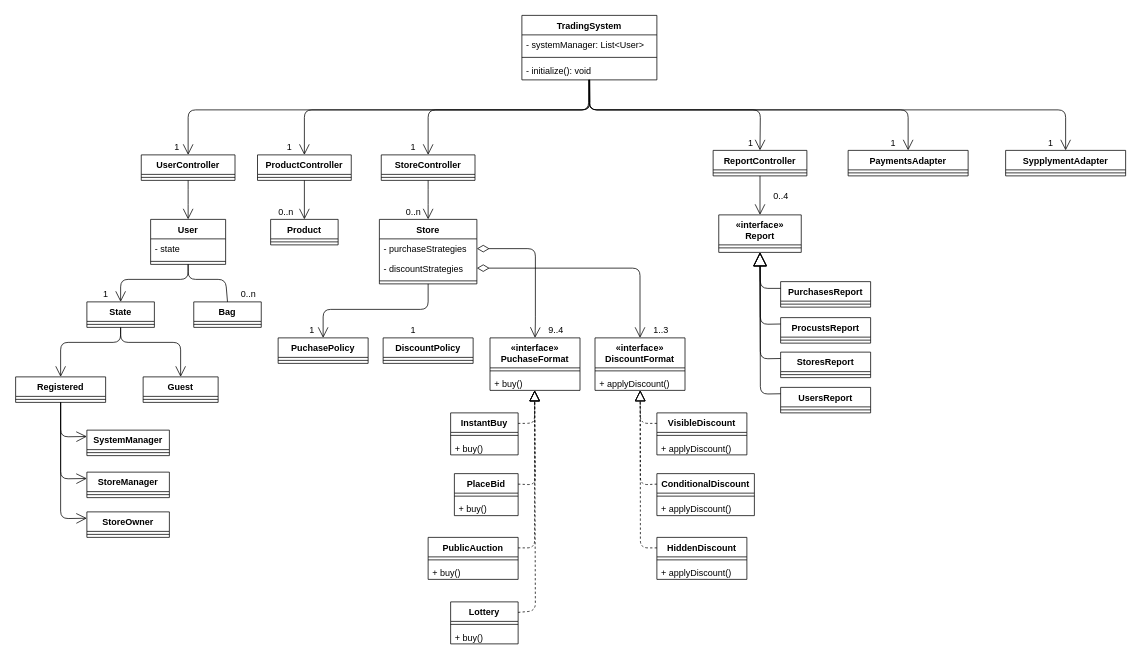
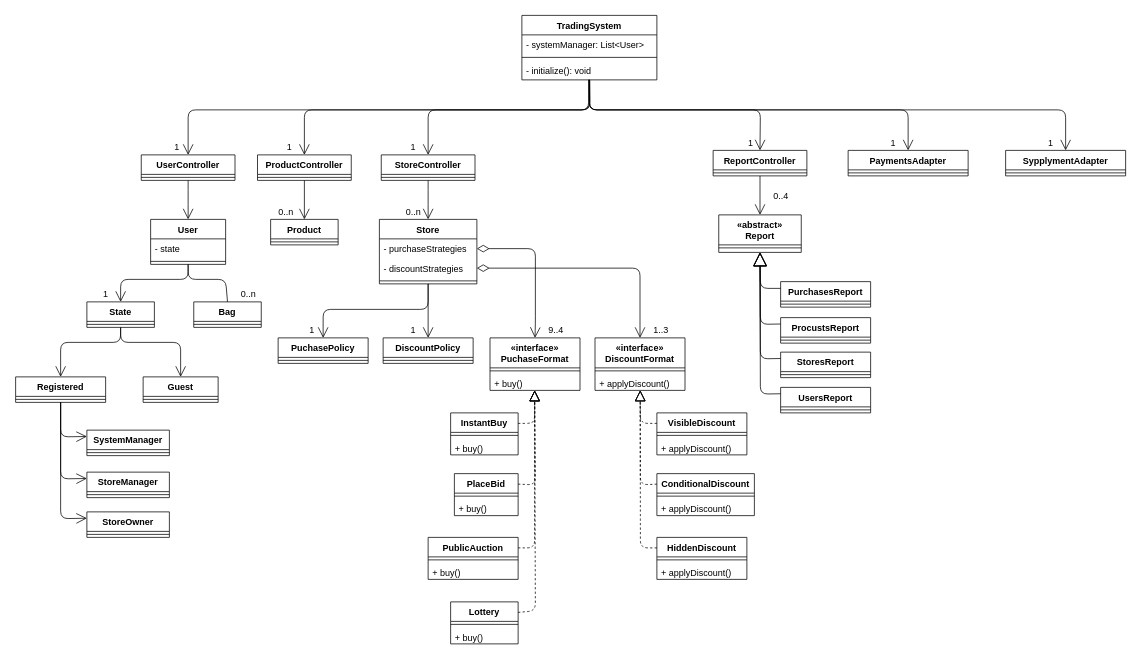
(759, 225) -> (759, 225)
none -> (428, 321)
